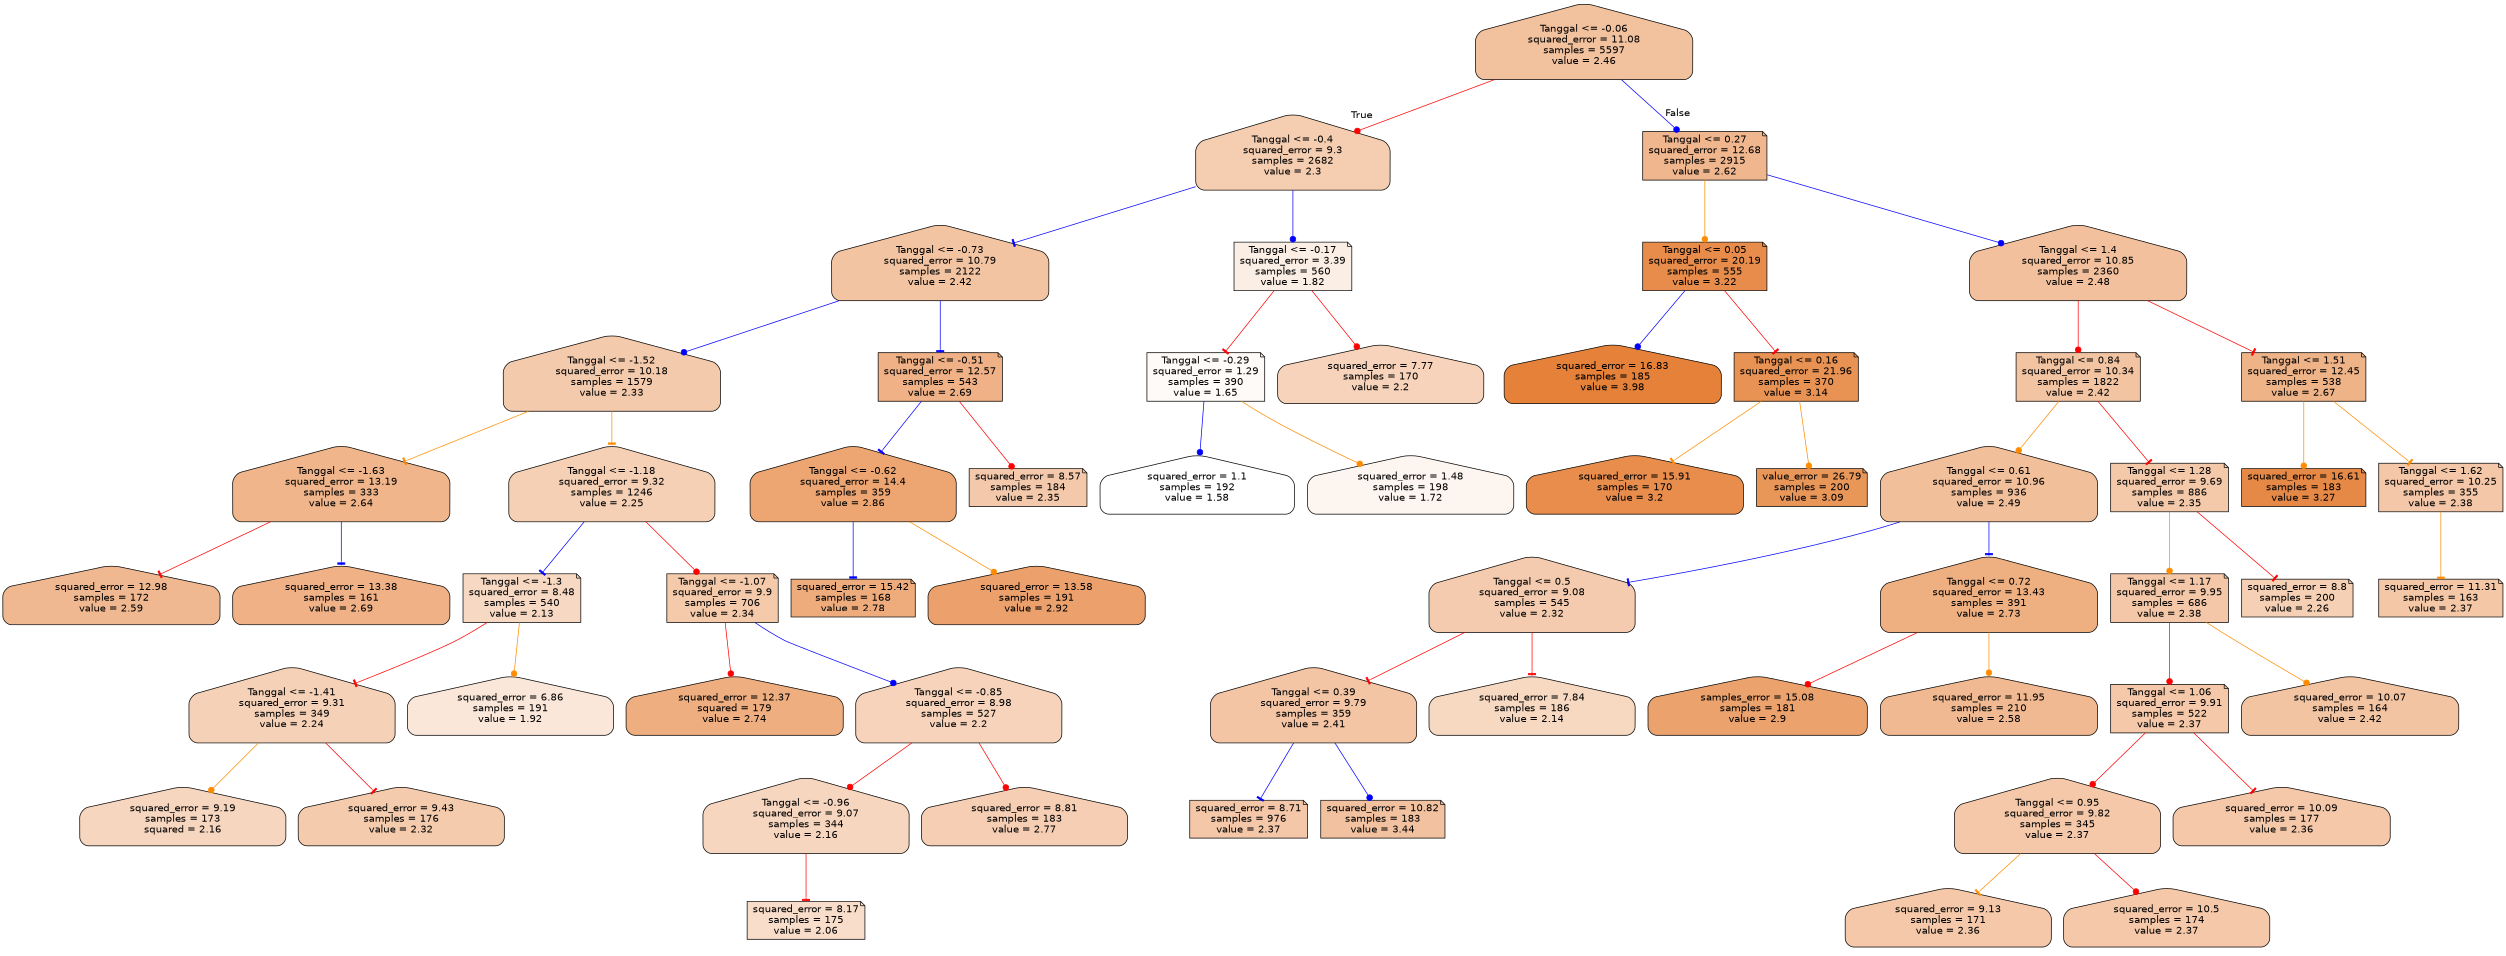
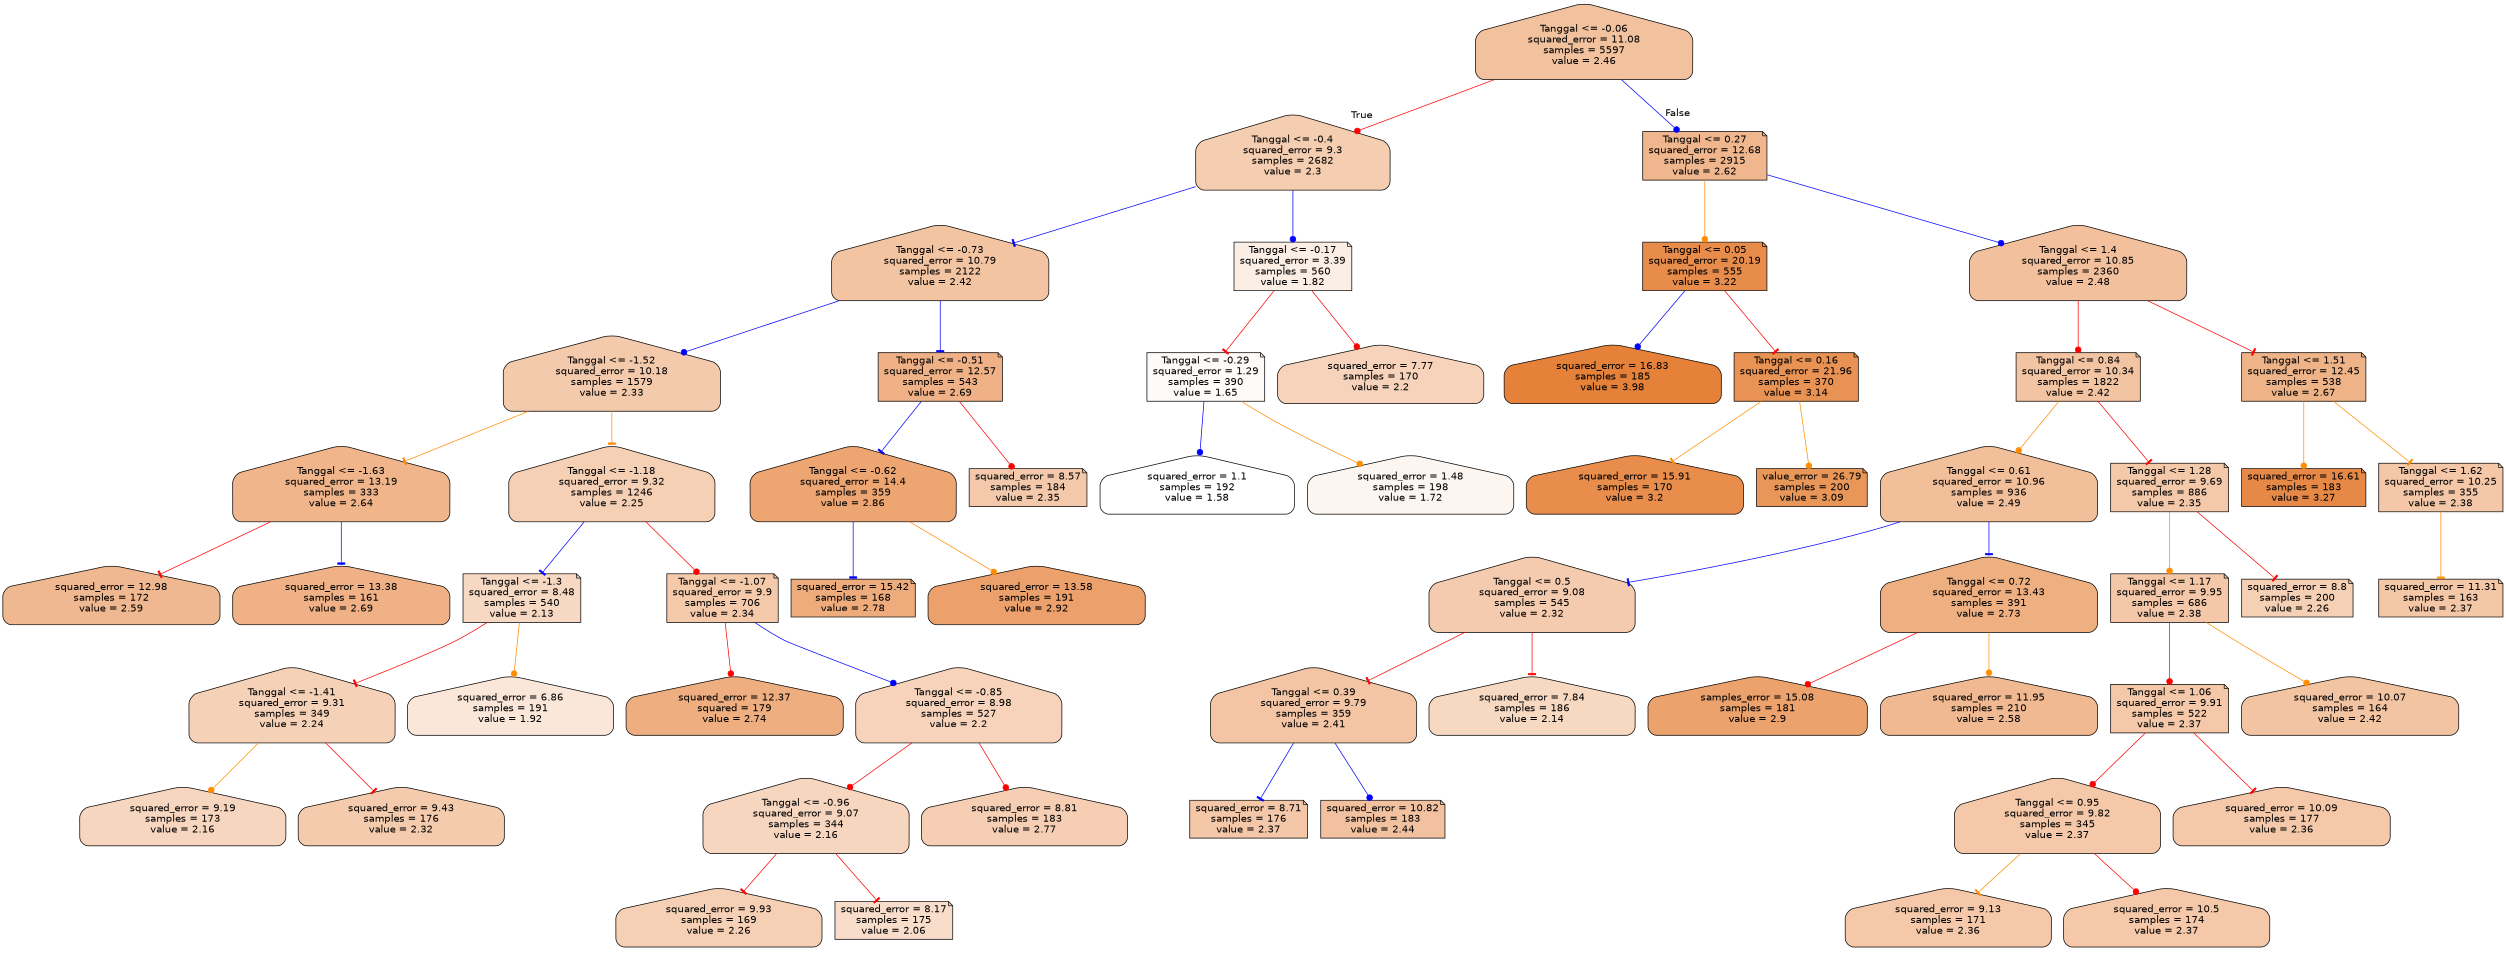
(183, 819) -> (183, 819)
(1249, 819) -> (1249, 819)
(1383, 819) -> (1383, 819)
none -> (719, 920)
